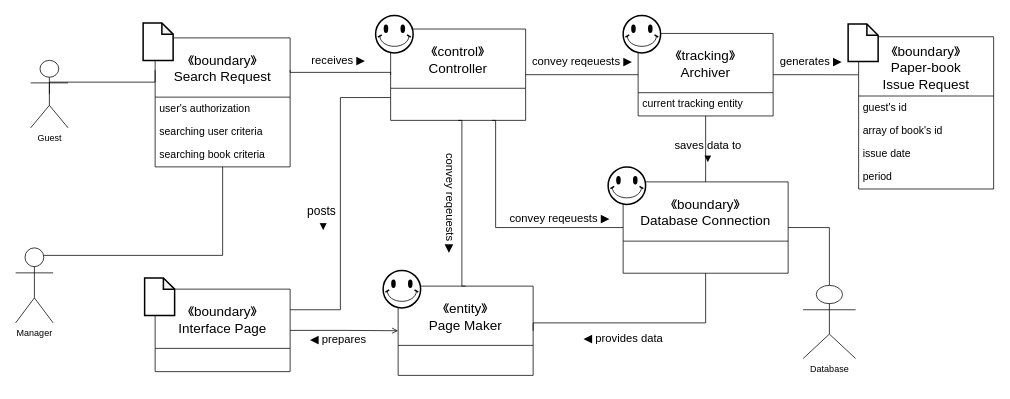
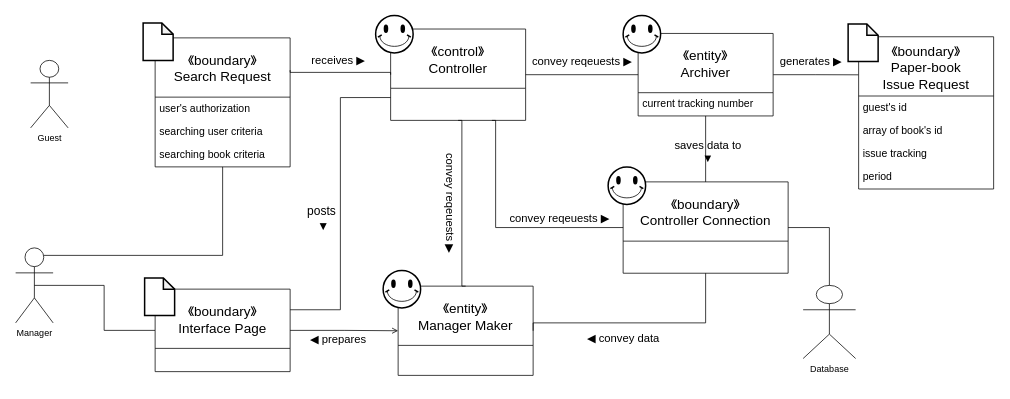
(705, 56) -> (705, 56)
(118, 82) -> none
(704, 104) -> (706, 104)
(889, 154) -> (900, 154)
(705, 204) -> (705, 204)
none -> (104, 299)
(465, 309) -> (465, 309)
(623, 338) -> (623, 338)
